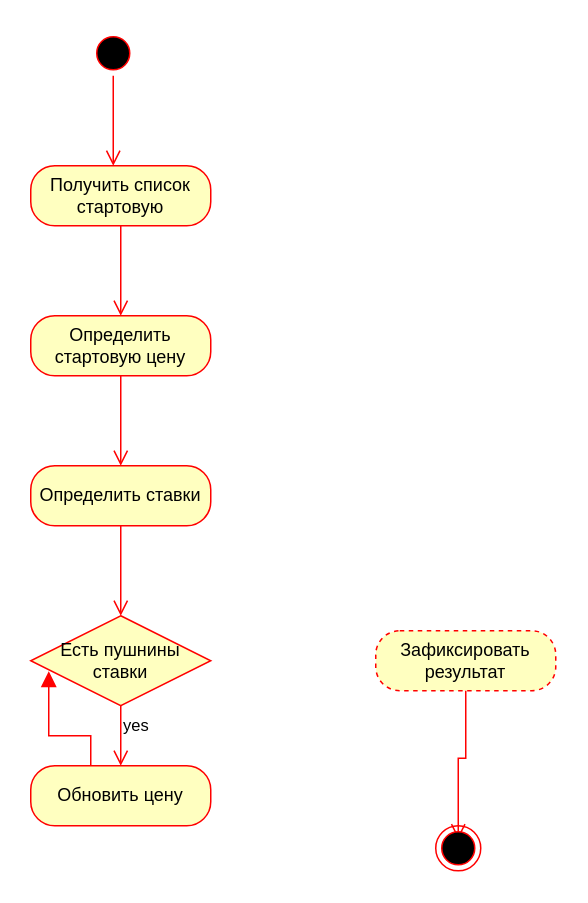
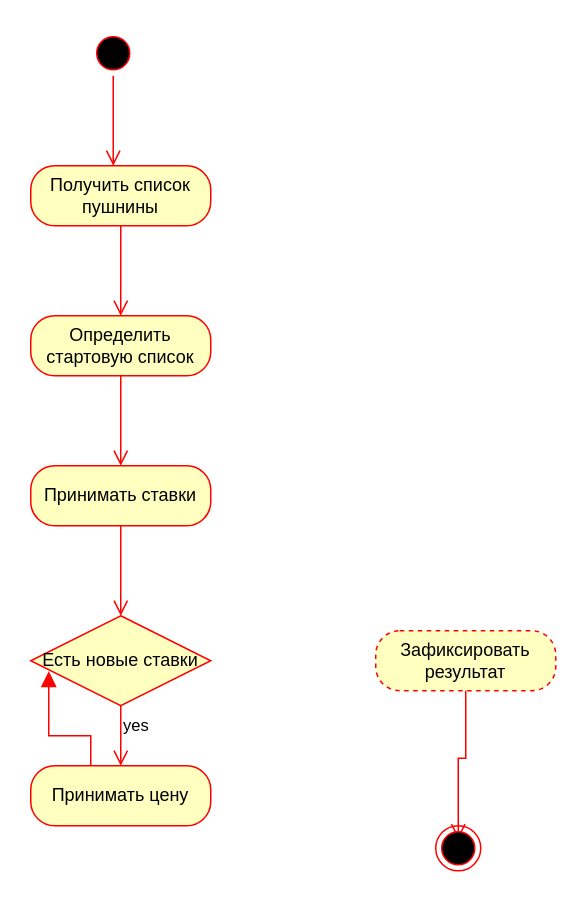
(121, 196) -> (121, 196)
(121, 346) -> (121, 346)
(121, 496) -> (121, 496)
(121, 661) -> (121, 661)
(121, 796) -> (121, 796)
